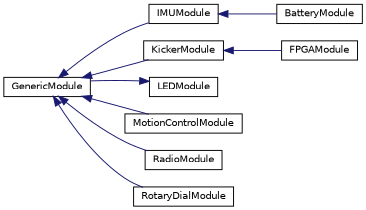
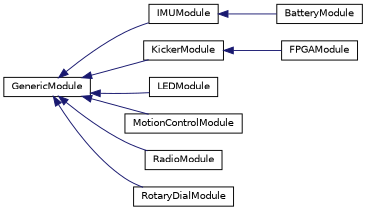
(115, 80) -> (125, 93)
